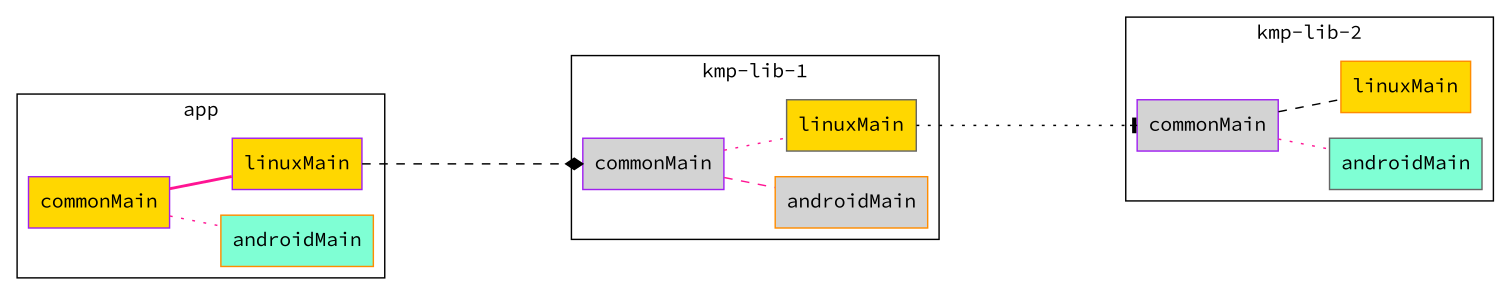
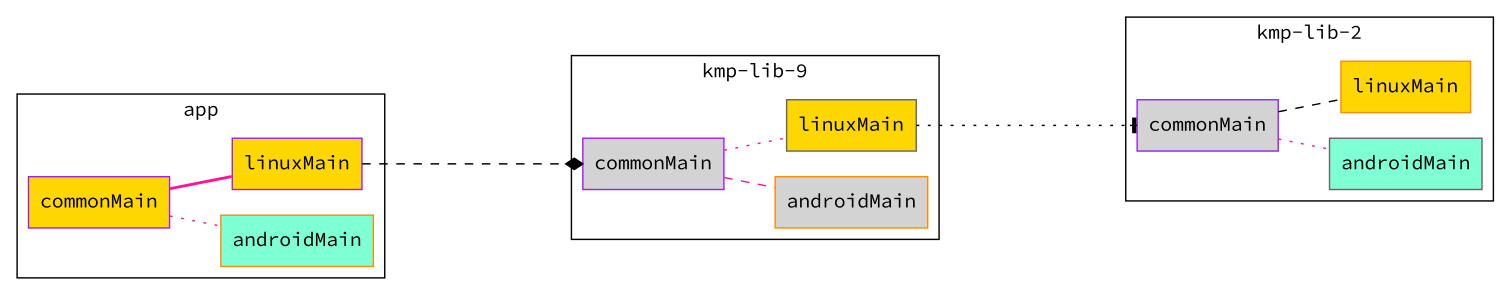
(755, 72) -> (755, 72)
